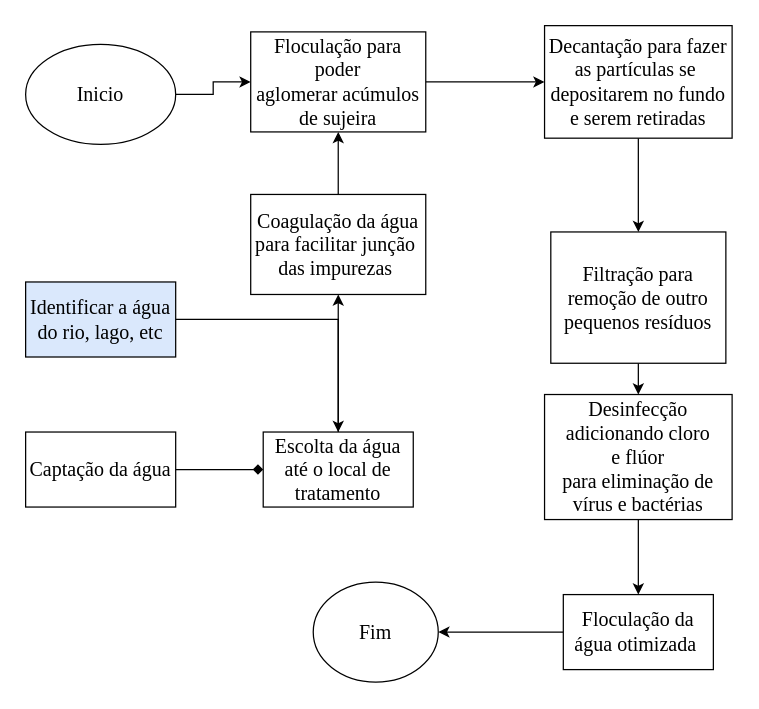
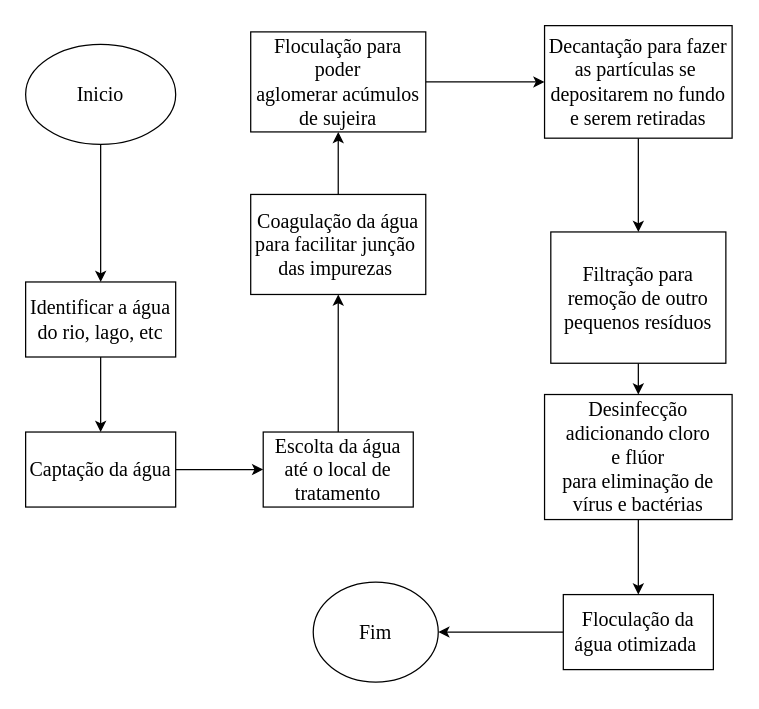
(213, 92) -> (101, 209)
(101, 319) -> (101, 319)
(255, 319) -> (101, 390)
(252, 469) -> (253, 469)
